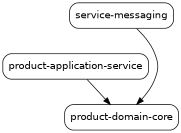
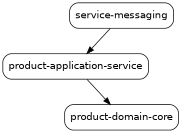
(157, 63) -> (101, 38)
